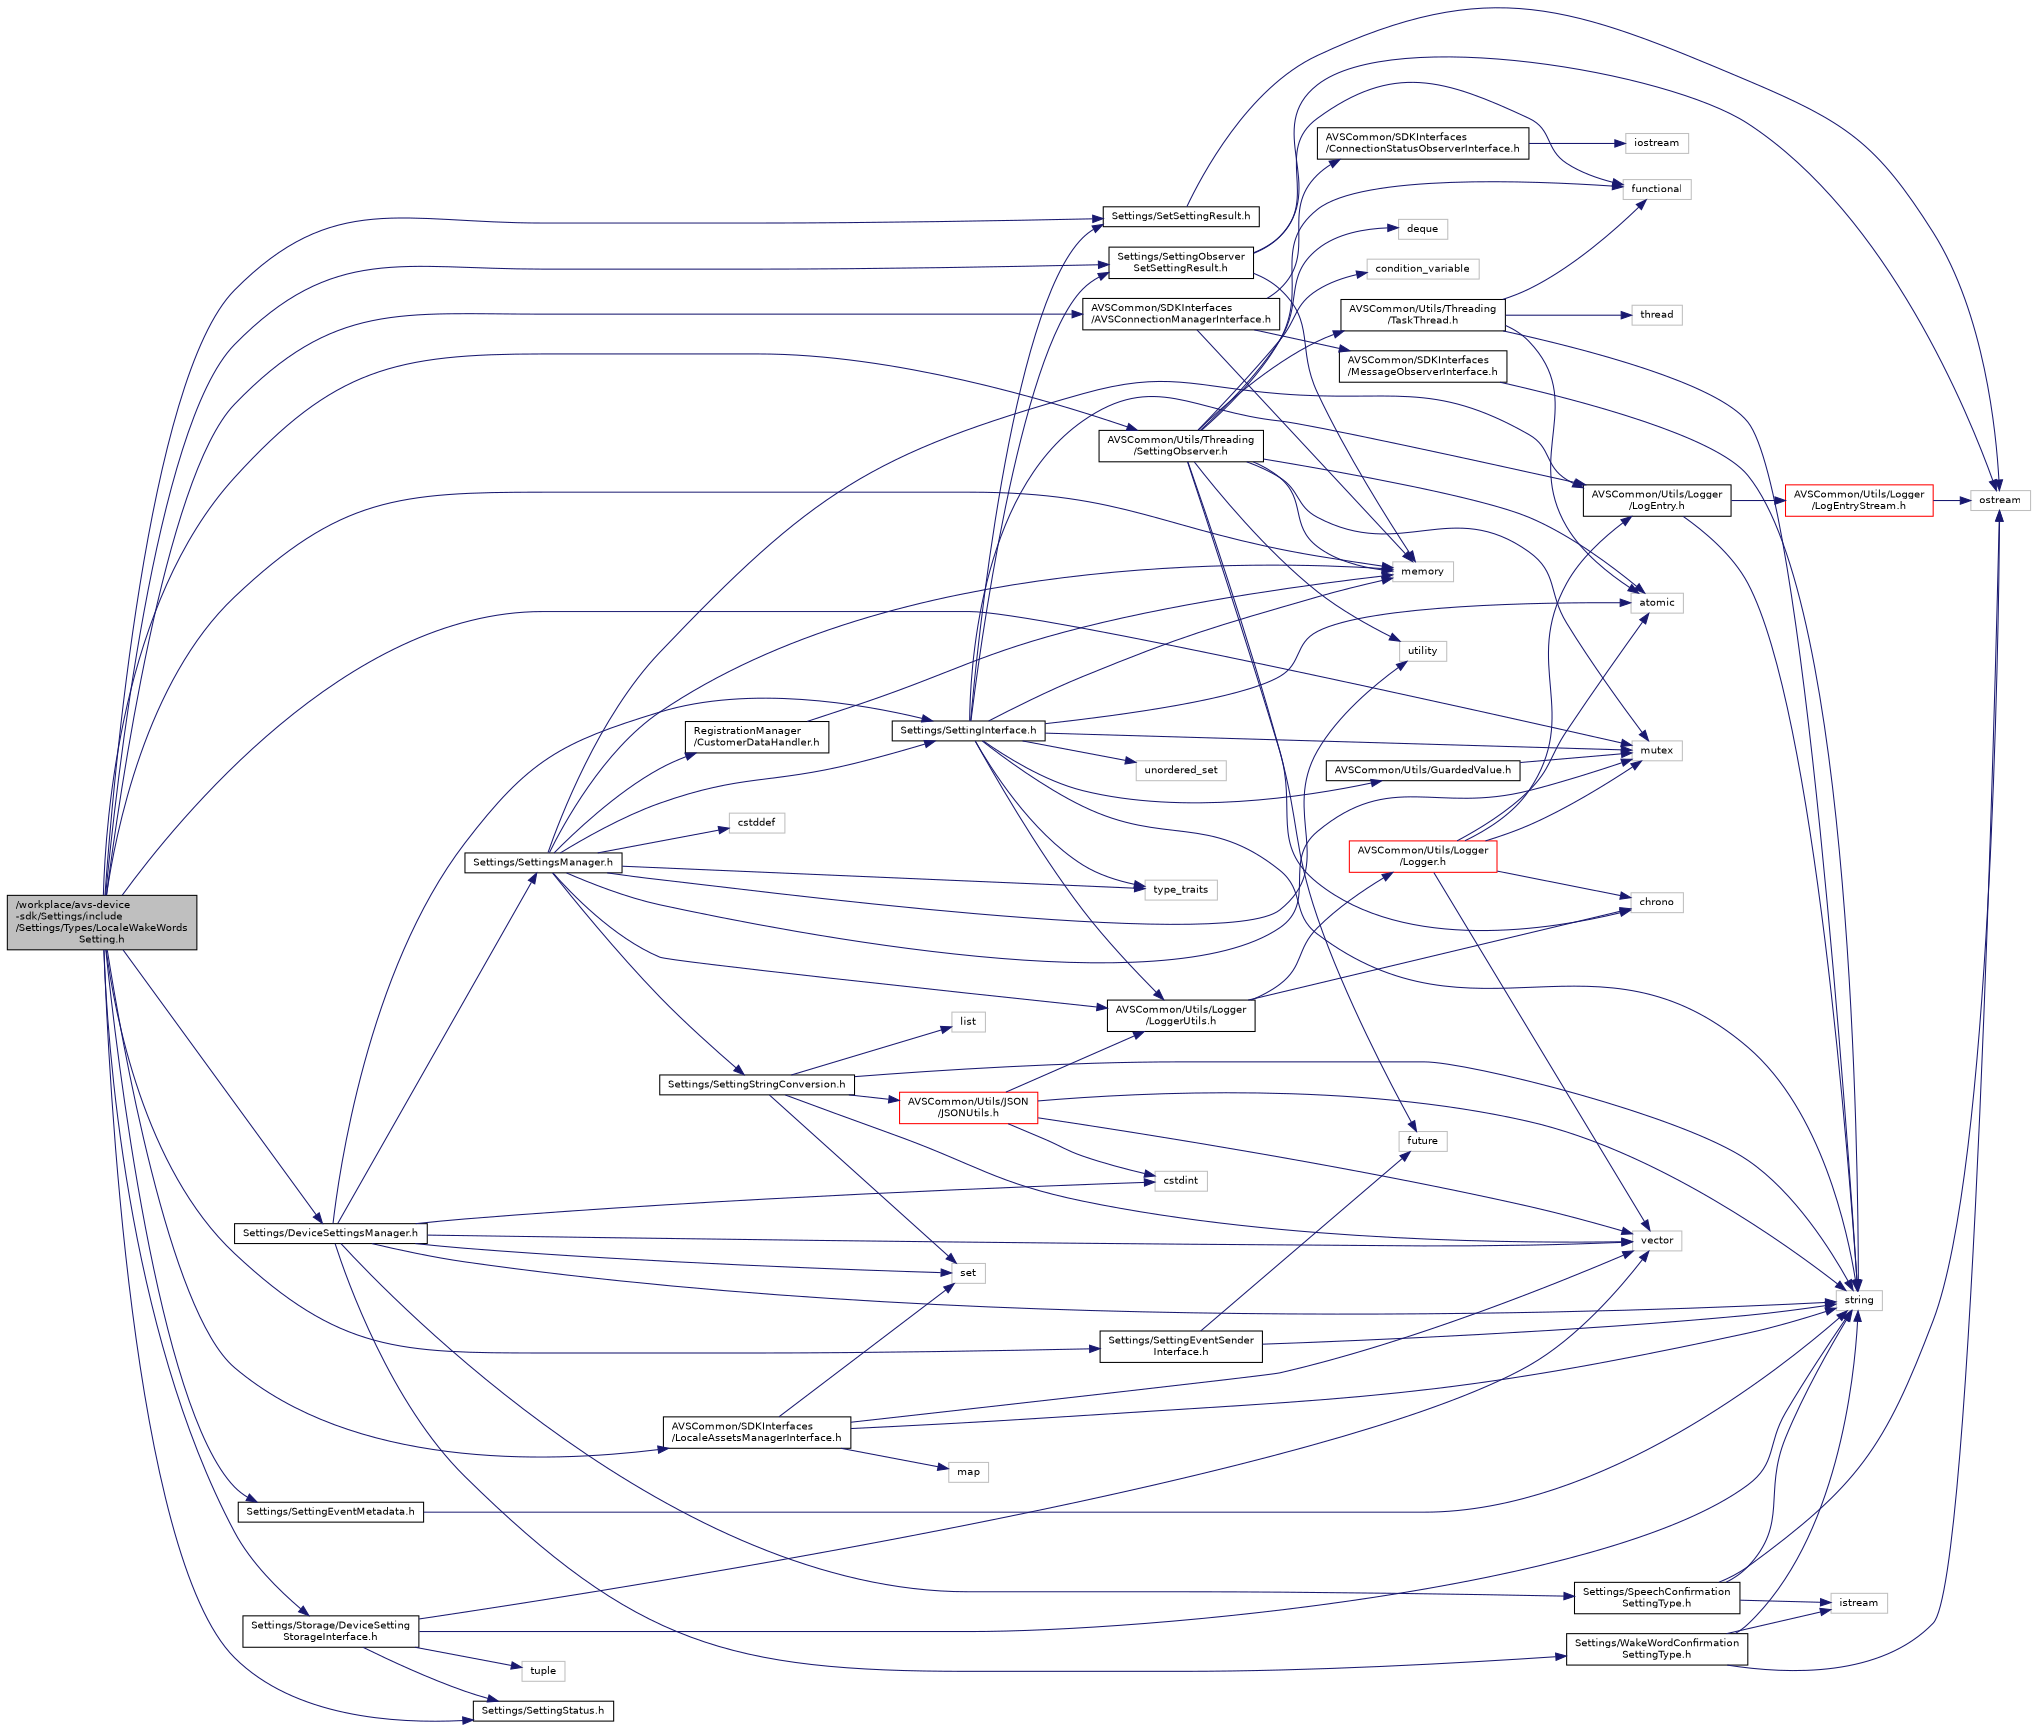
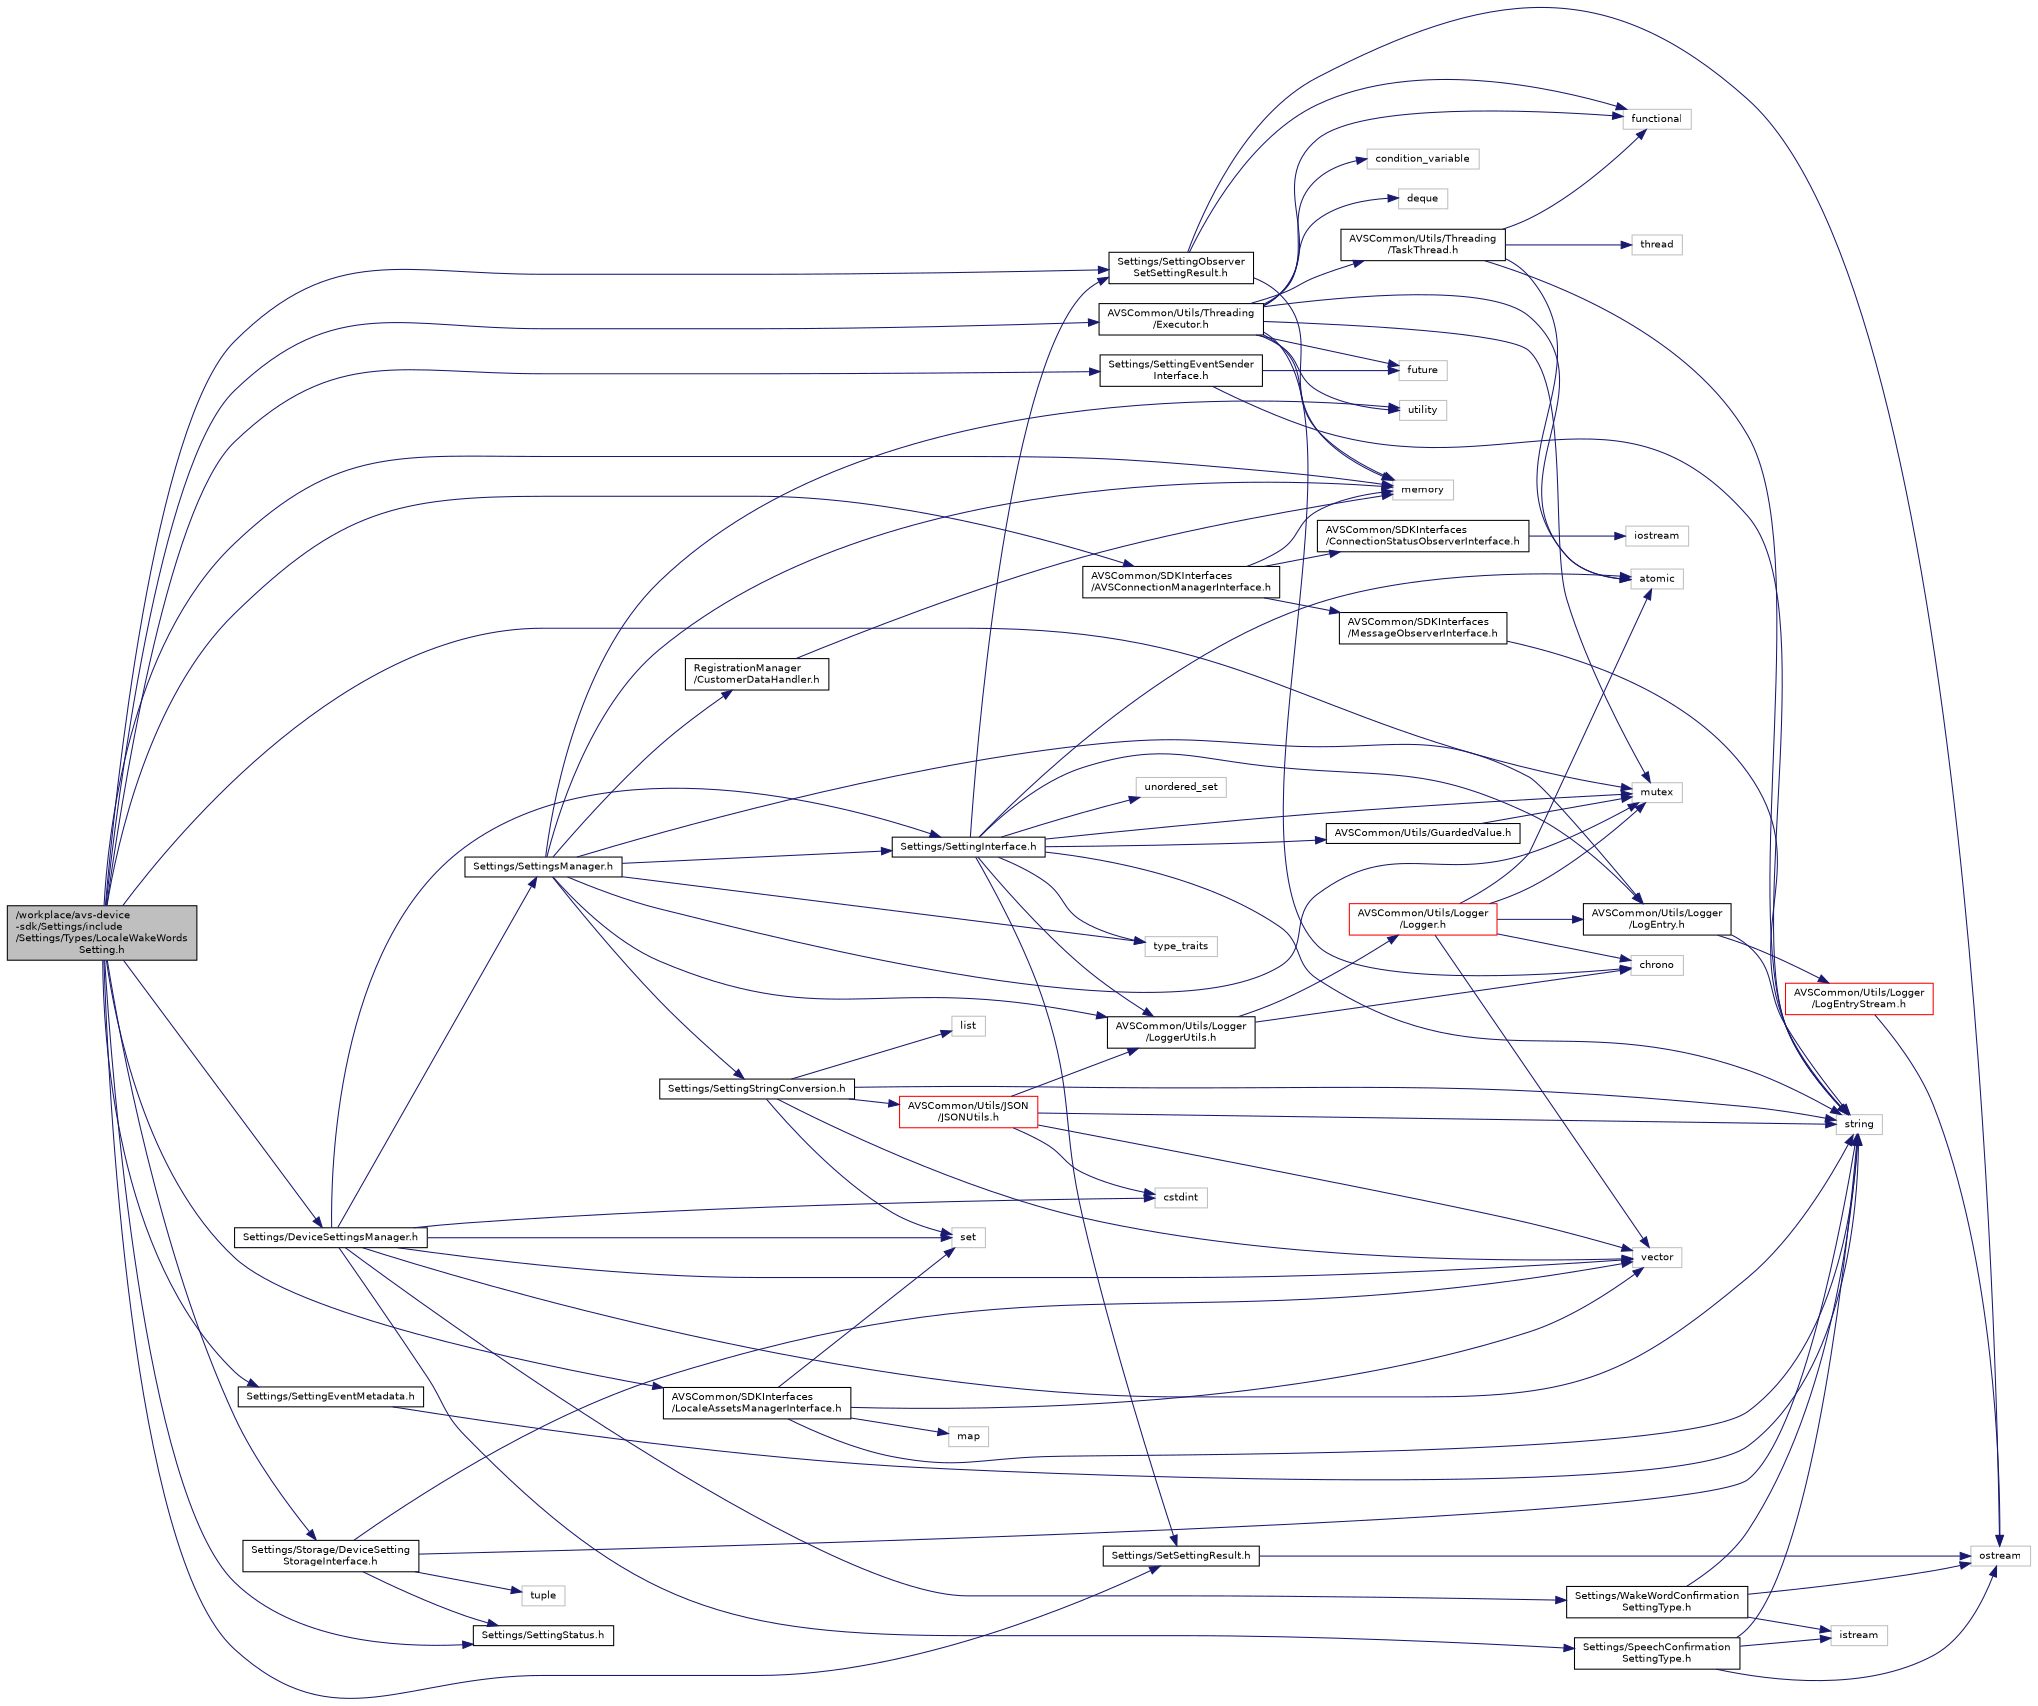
(1181, 446) -> (1181, 319)
(1181, 639) -> none
(757, 823) -> none
